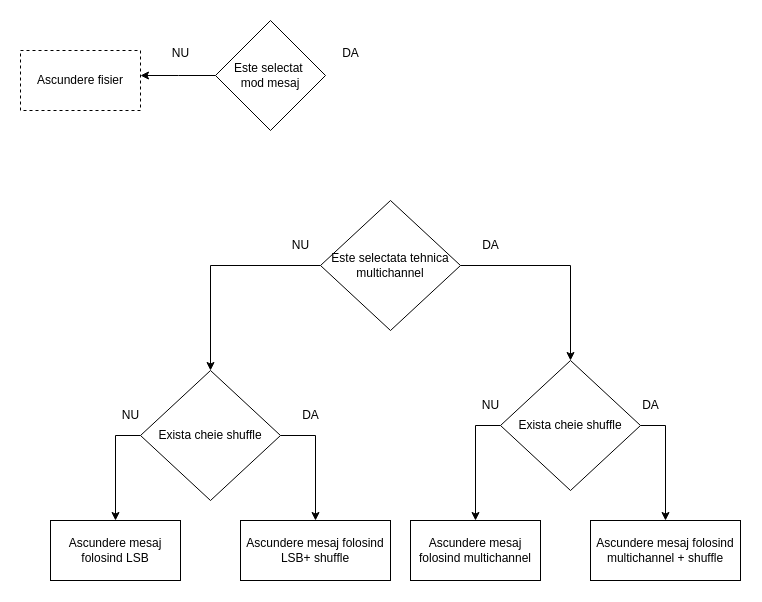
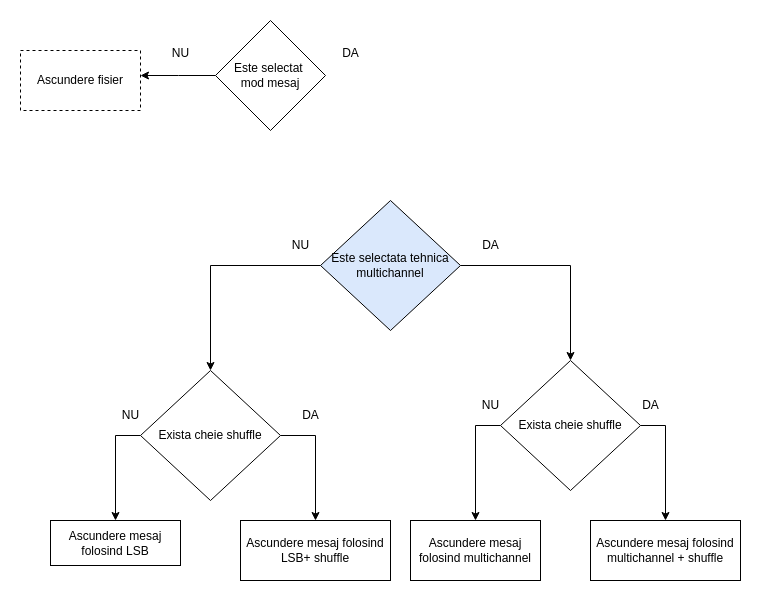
(391, 266) -> (391, 266)
(116, 551) -> (116, 543)
